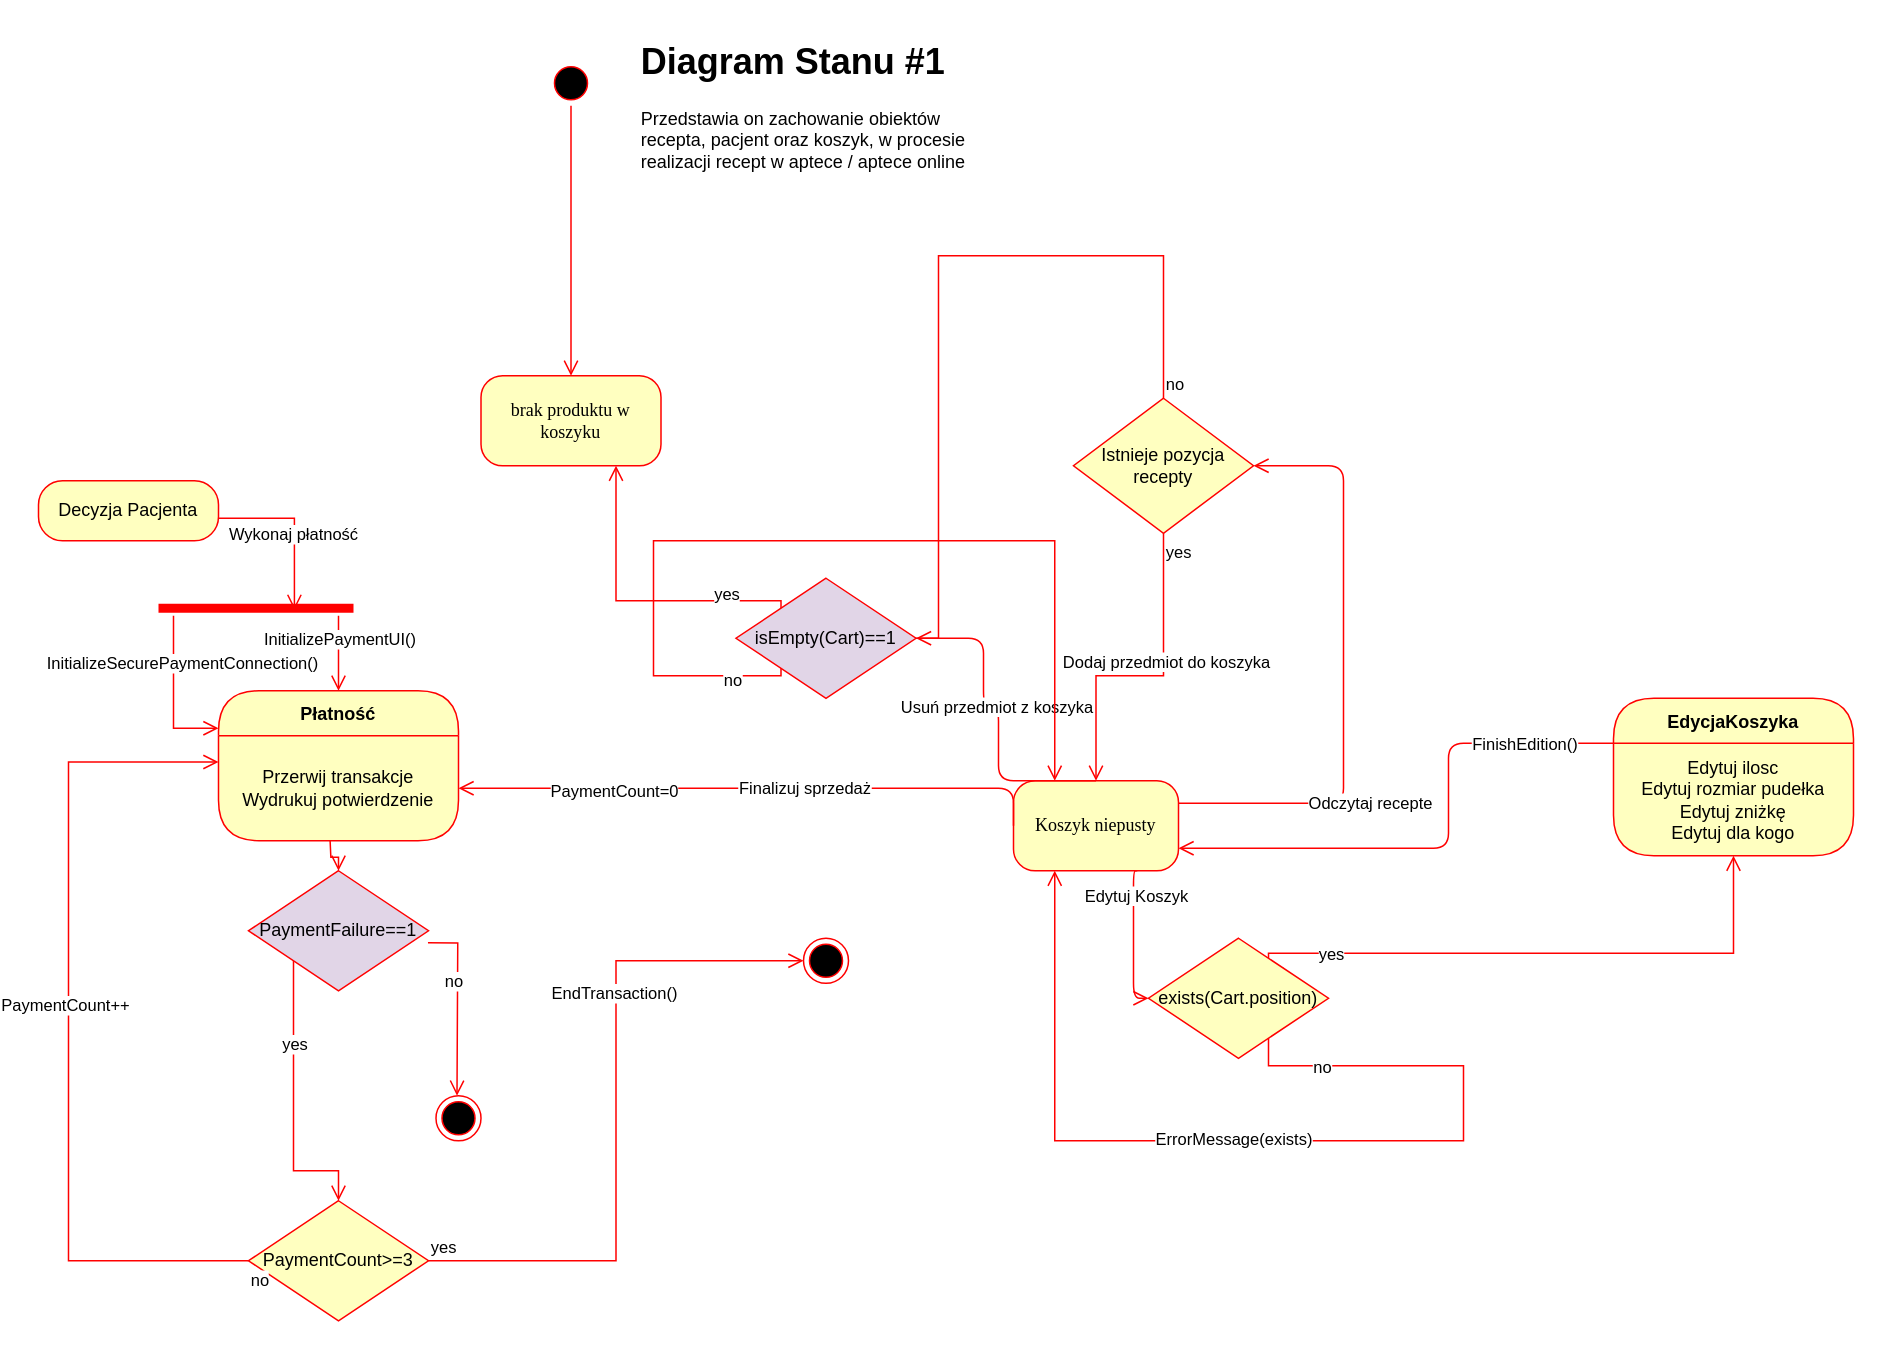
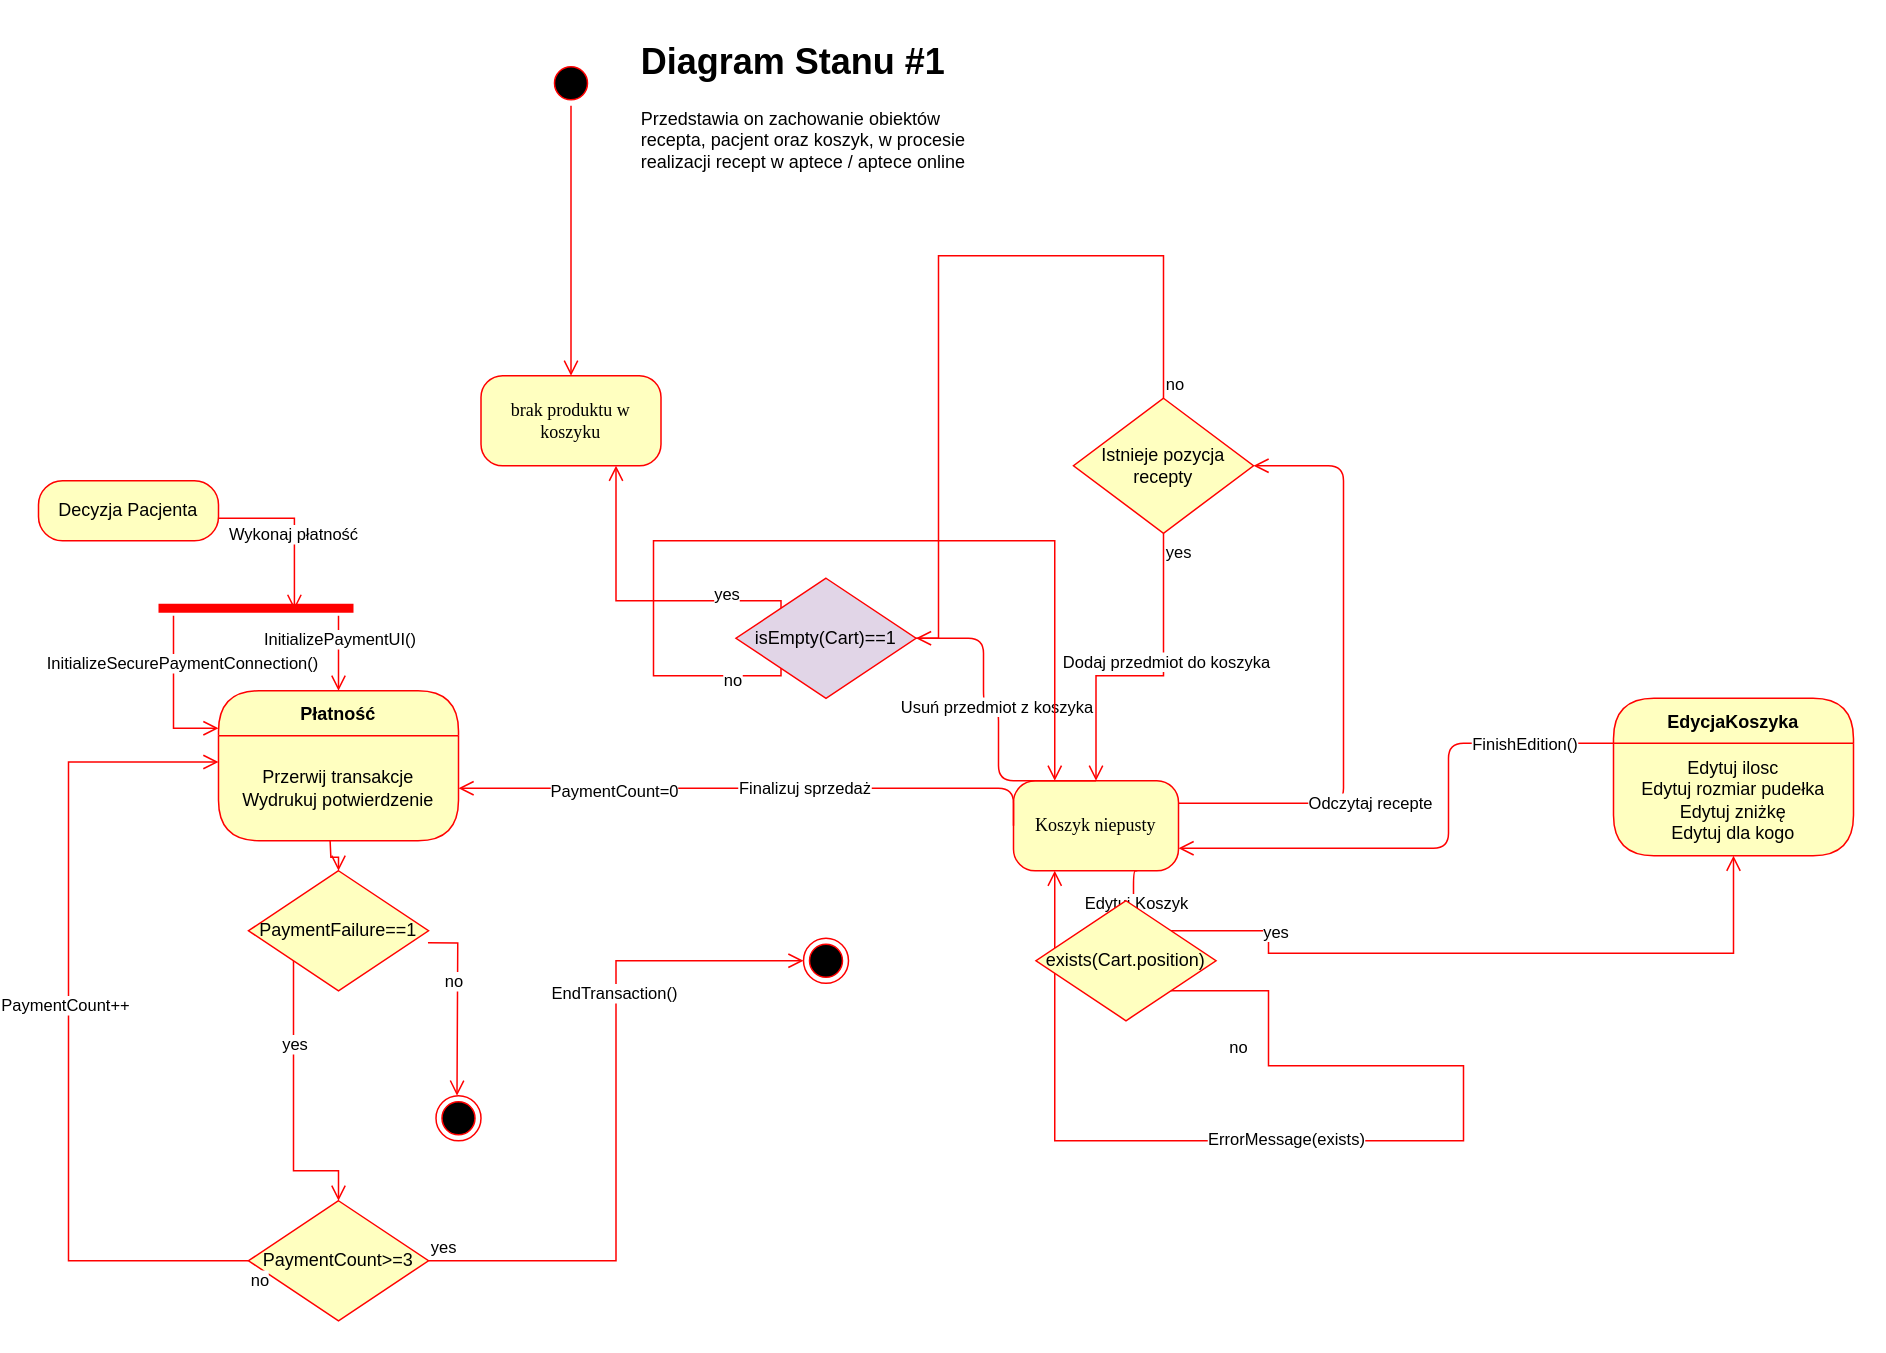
(338, 931) -> (338, 931)
(1238, 998) -> (1126, 961)
